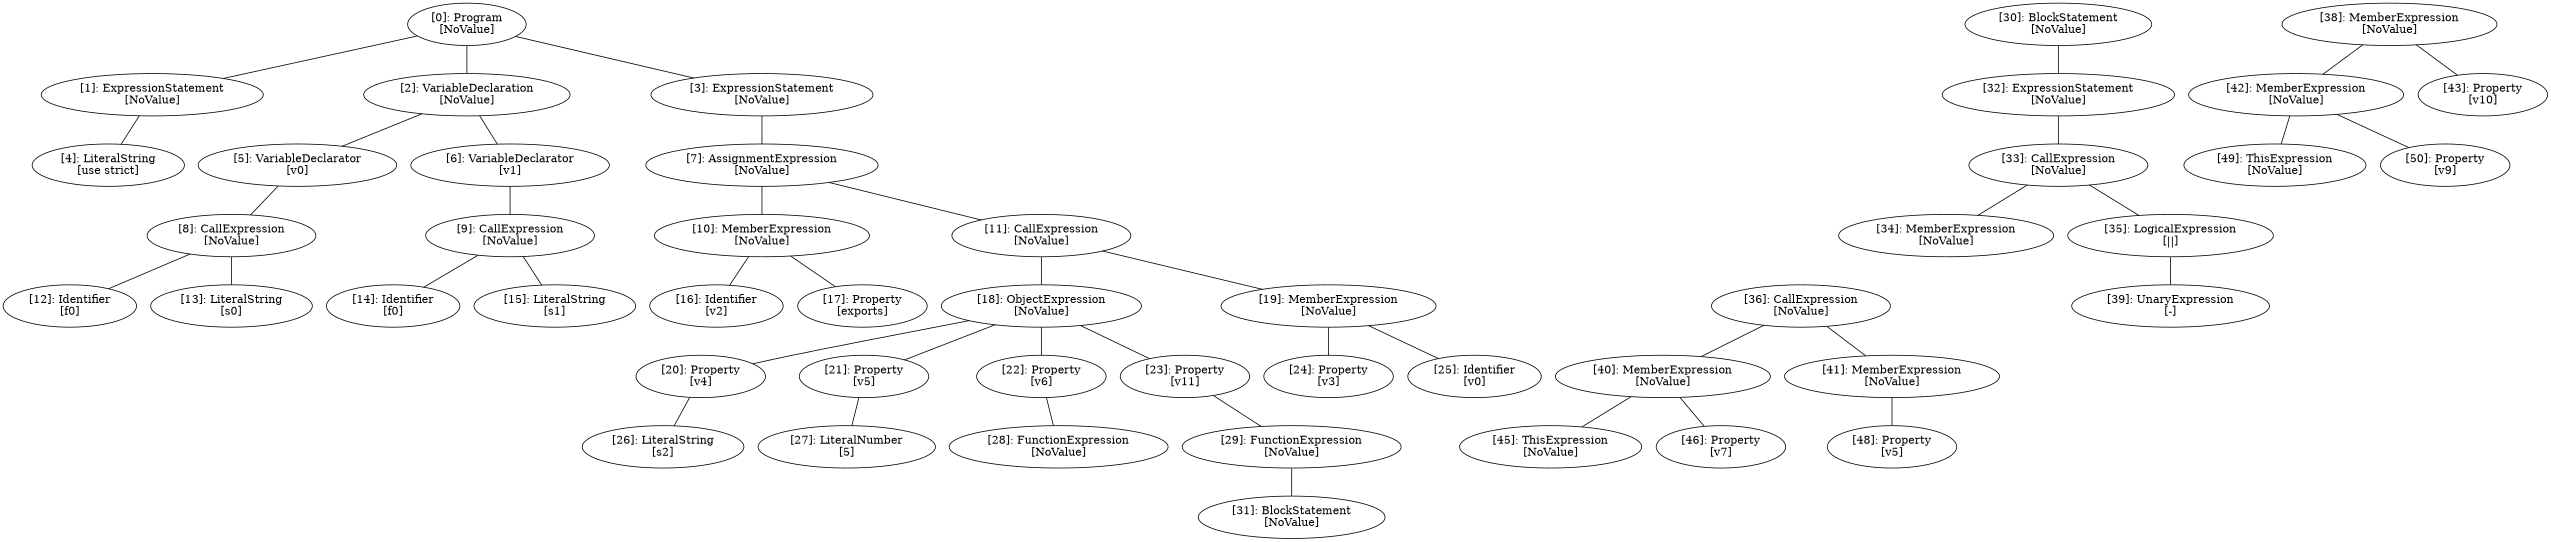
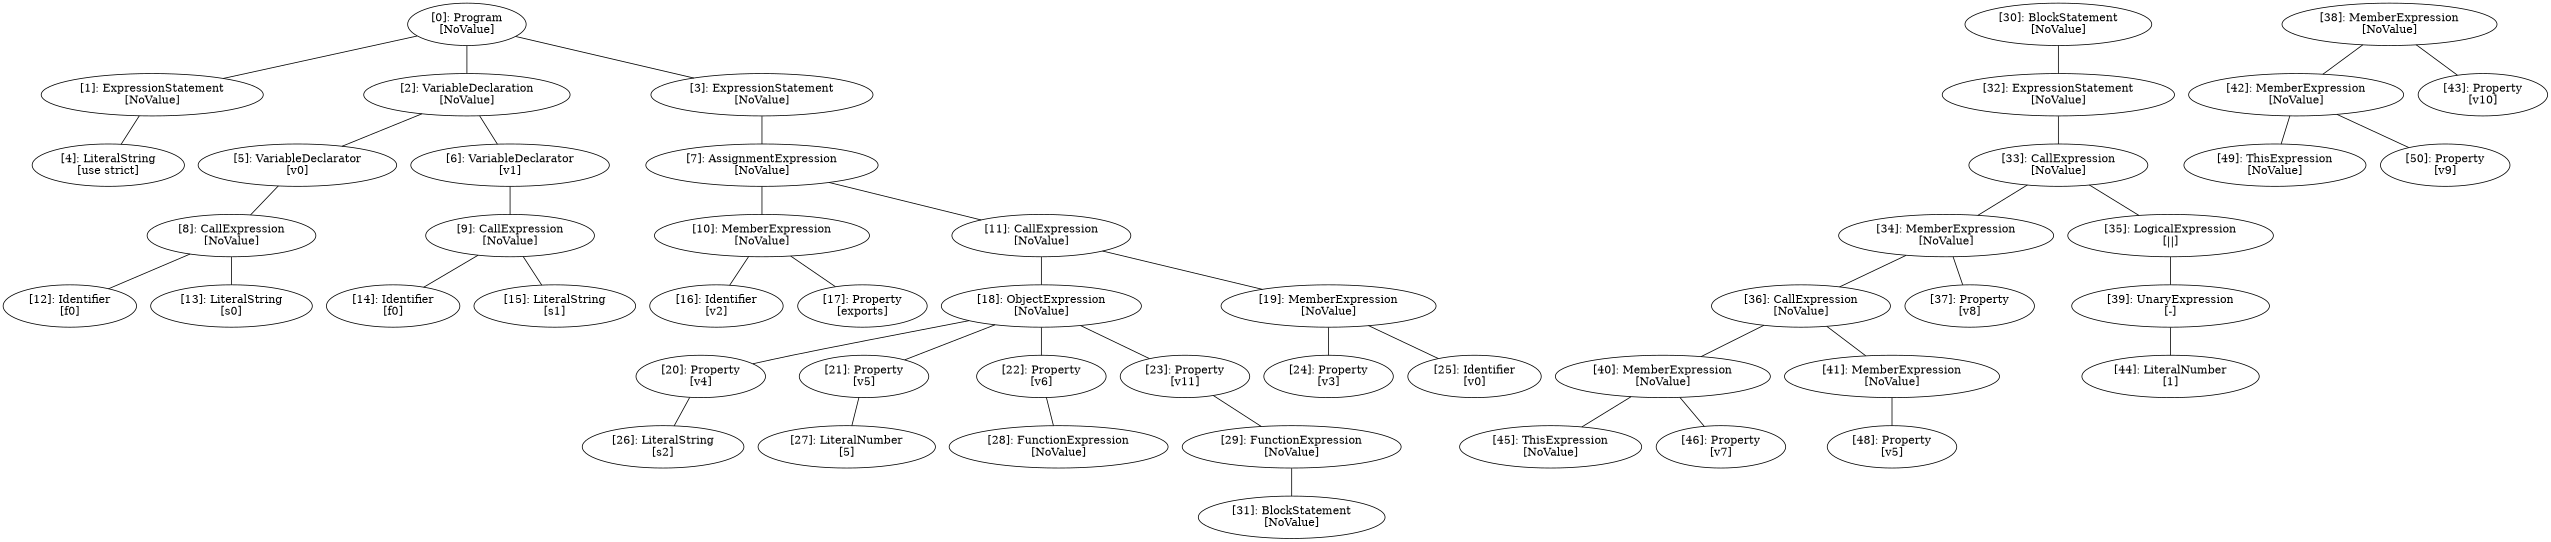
none -> (1873, 271)
none -> (1970, 306)
none -> (2171, 376)
